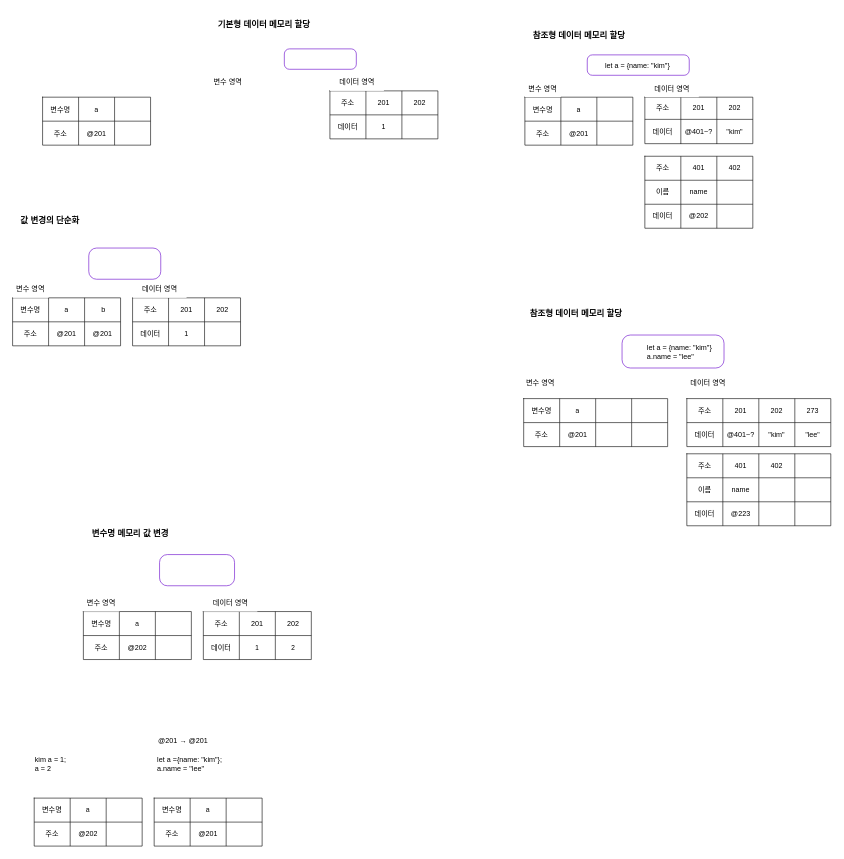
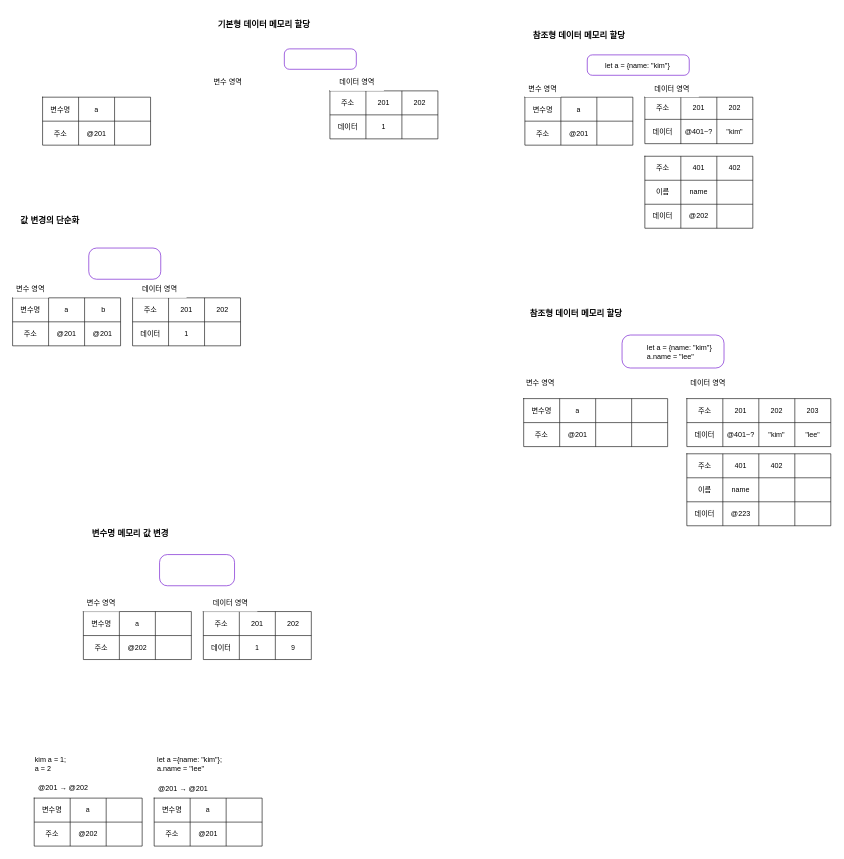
(813, 411) -> (813, 411)
(293, 648) -> (293, 648)
(183, 741) -> (183, 789)
none -> (63, 788)
